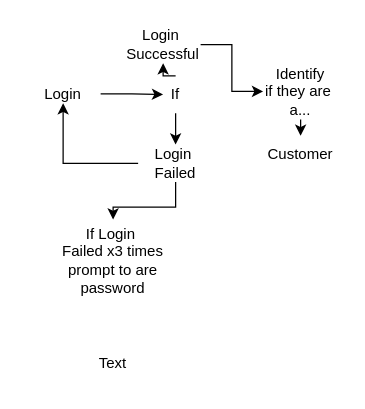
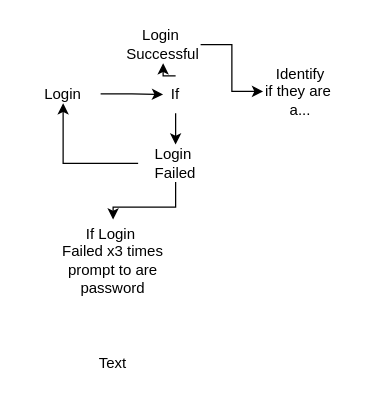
(301, 124) -> none
(301, 154) -> none
